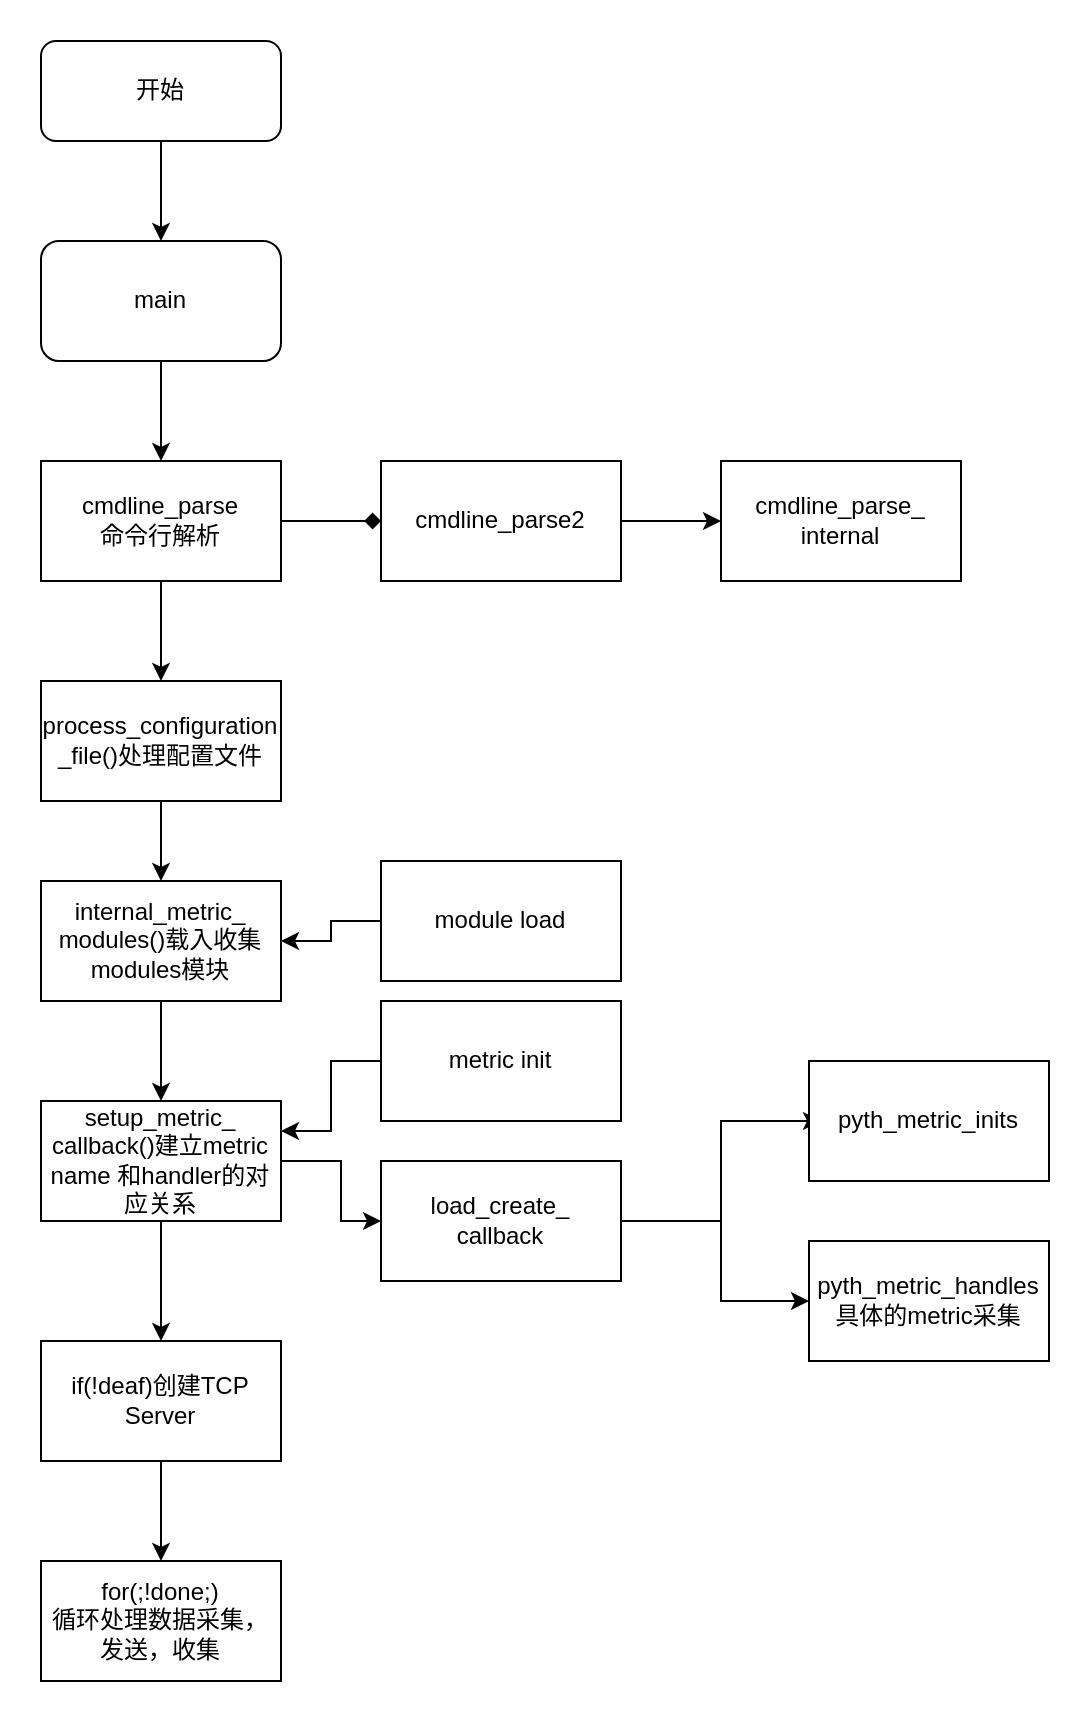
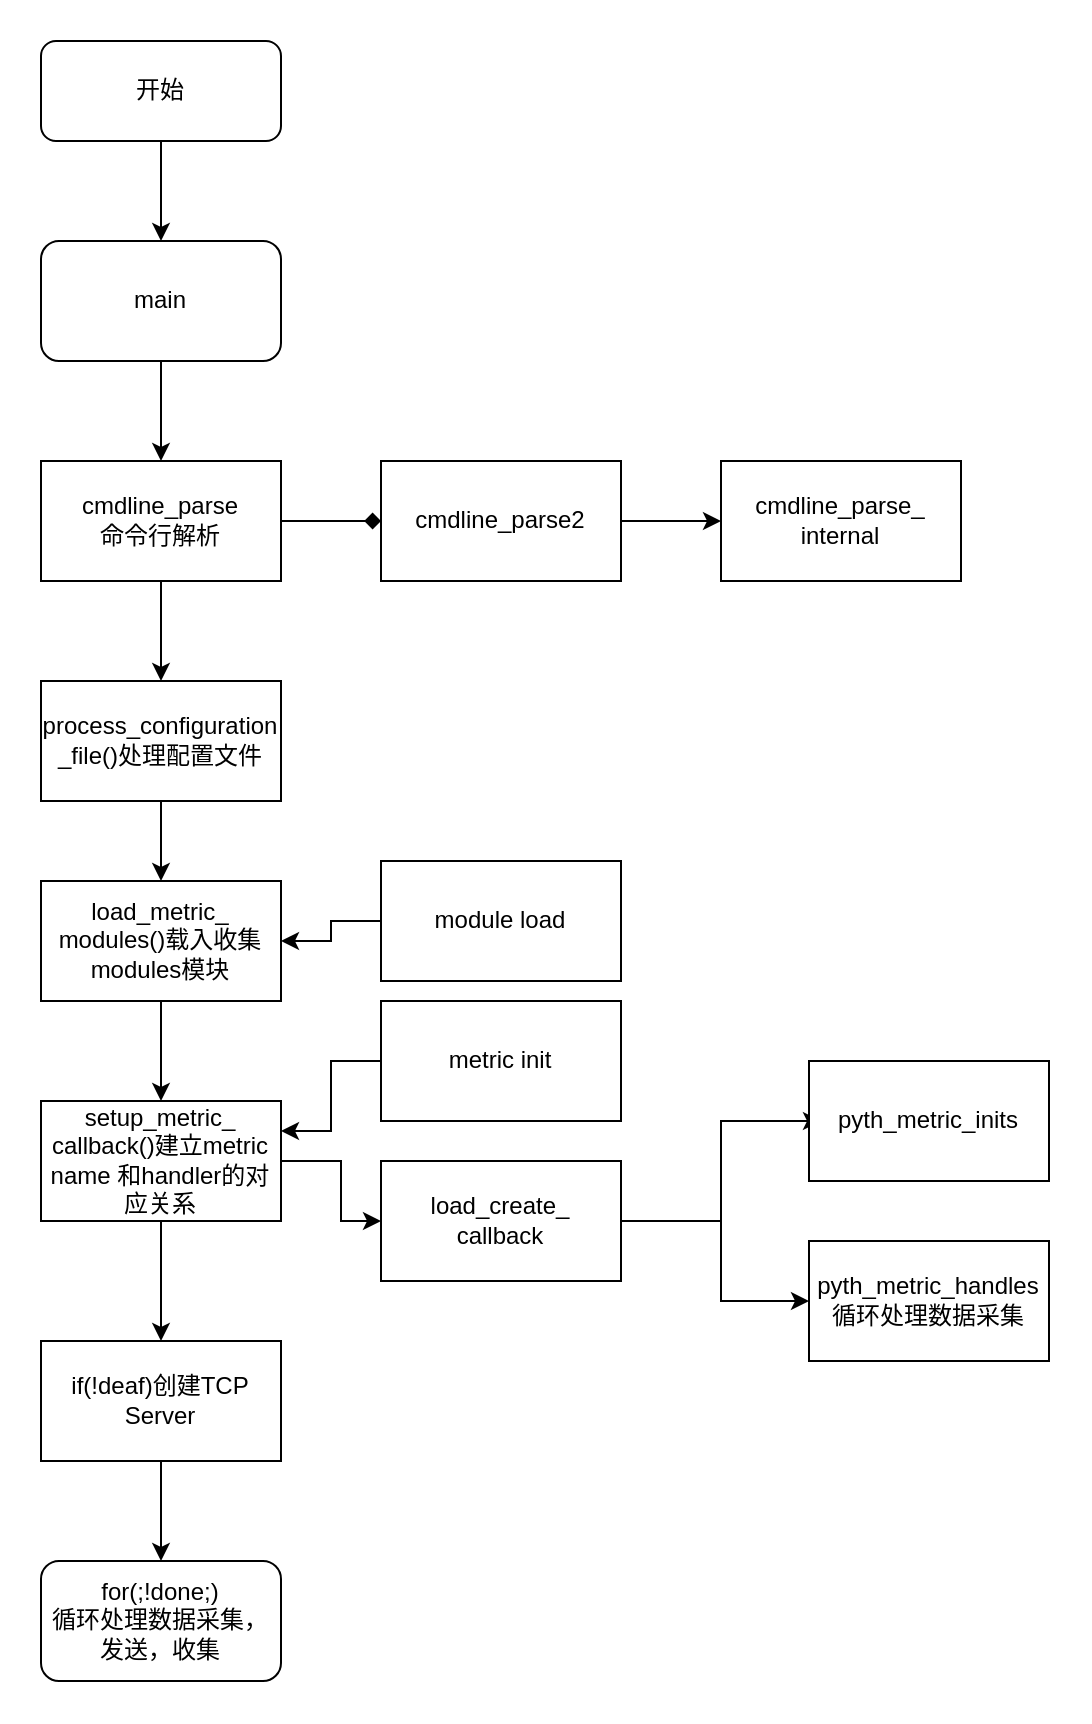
(161, 941) -> (161, 941)
(929, 1301) -> (929, 1301)
(161, 1621) -> (161, 1621)
